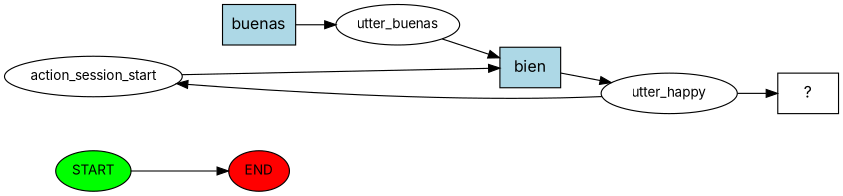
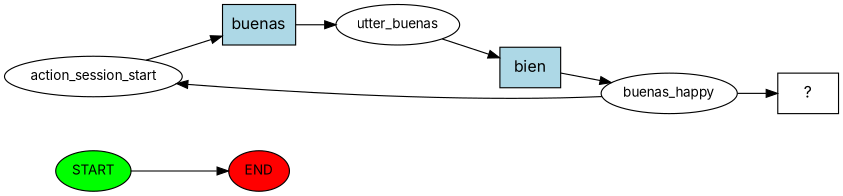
(335, 72) -> (179, 50)
(669, 93) -> (669, 93)
